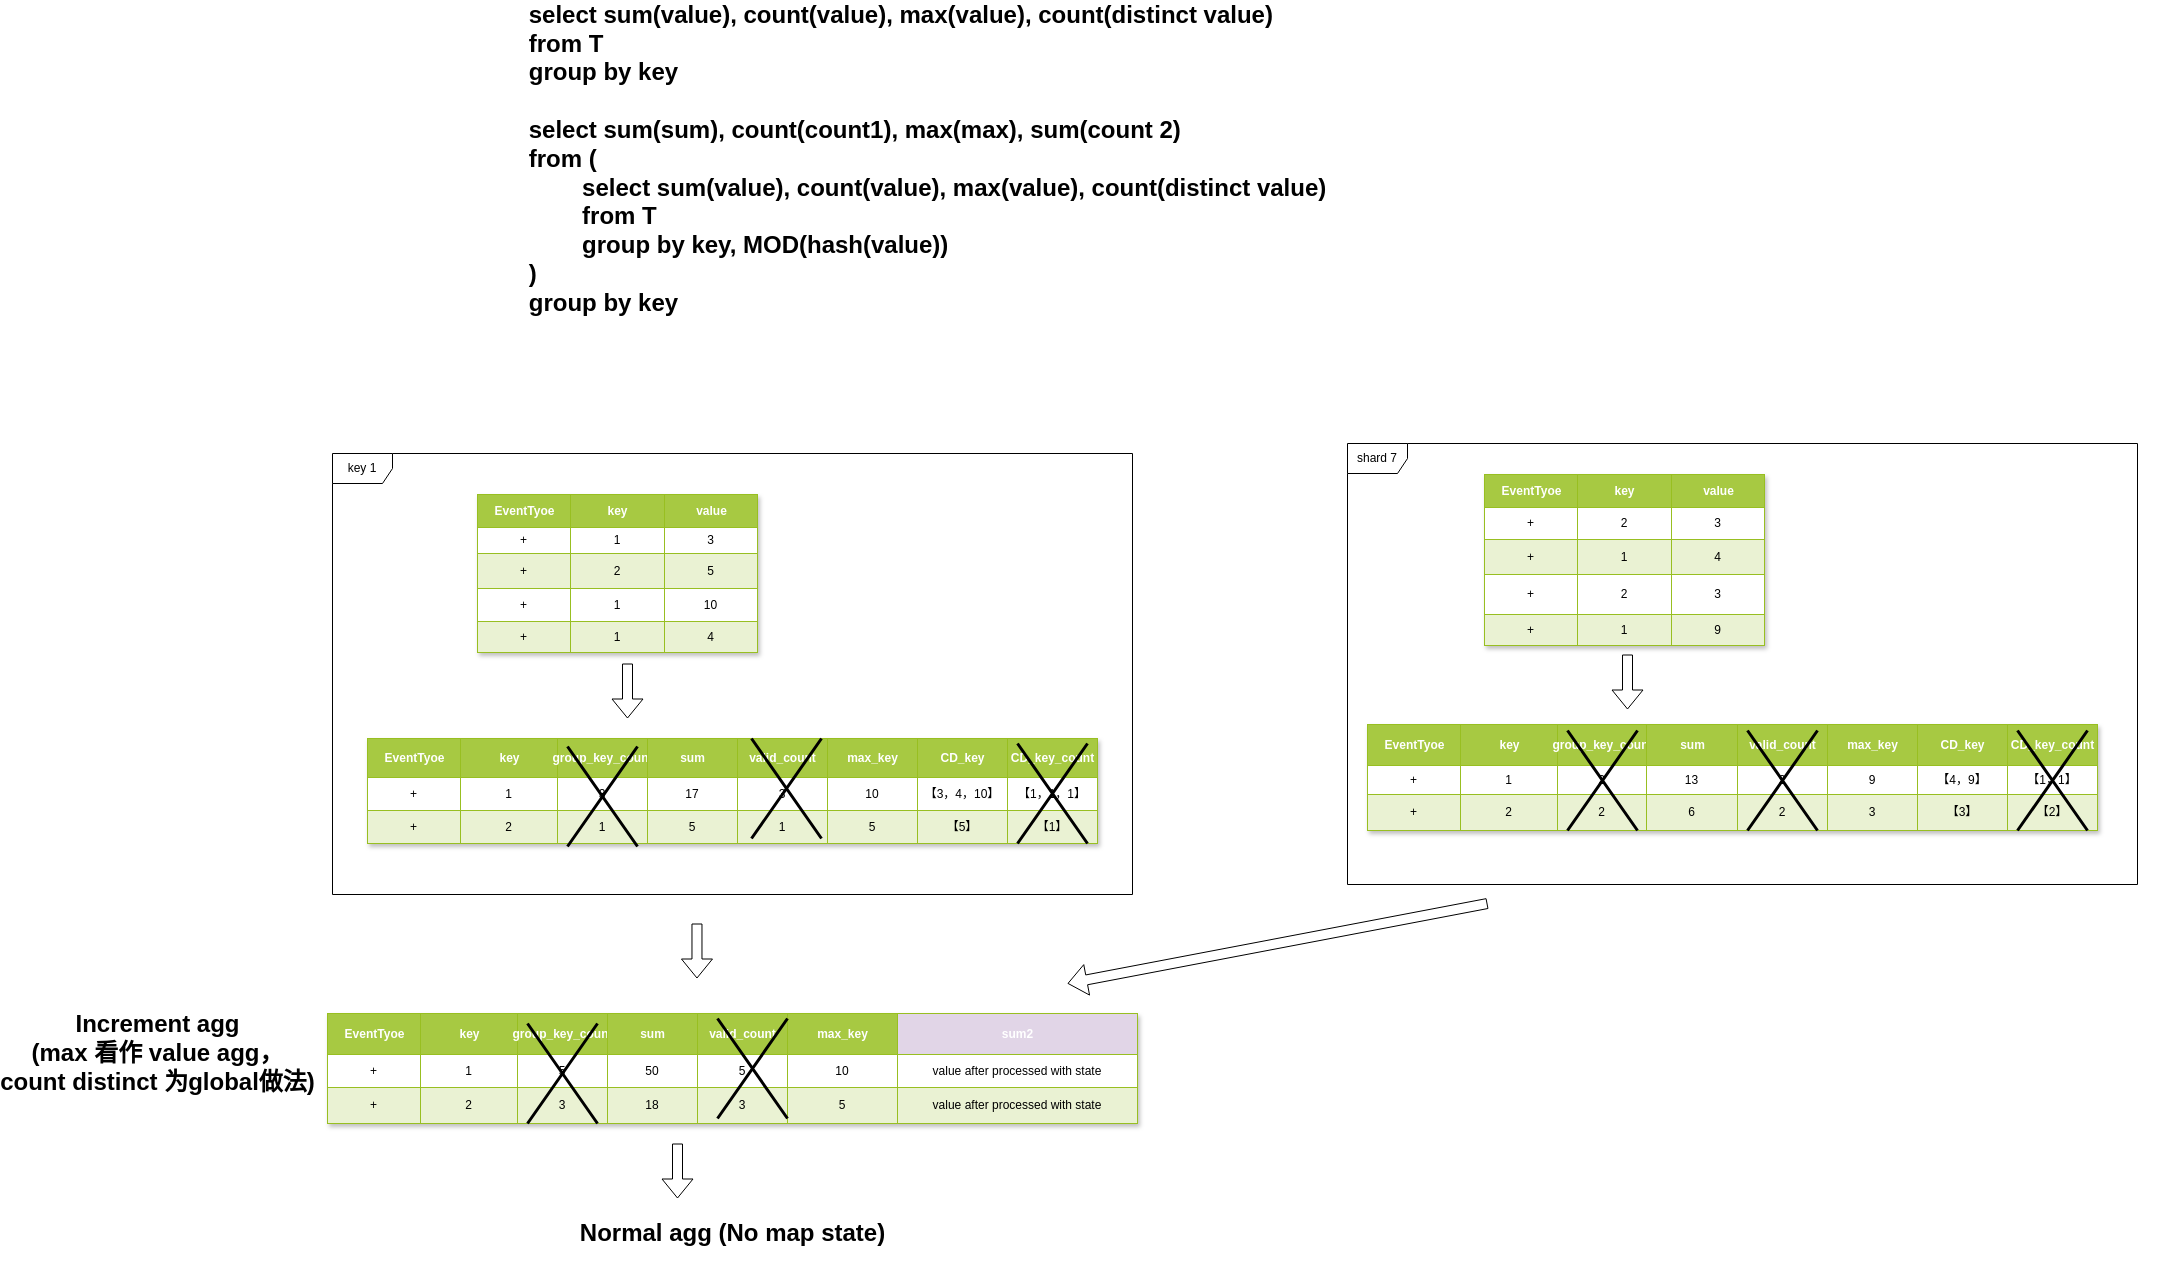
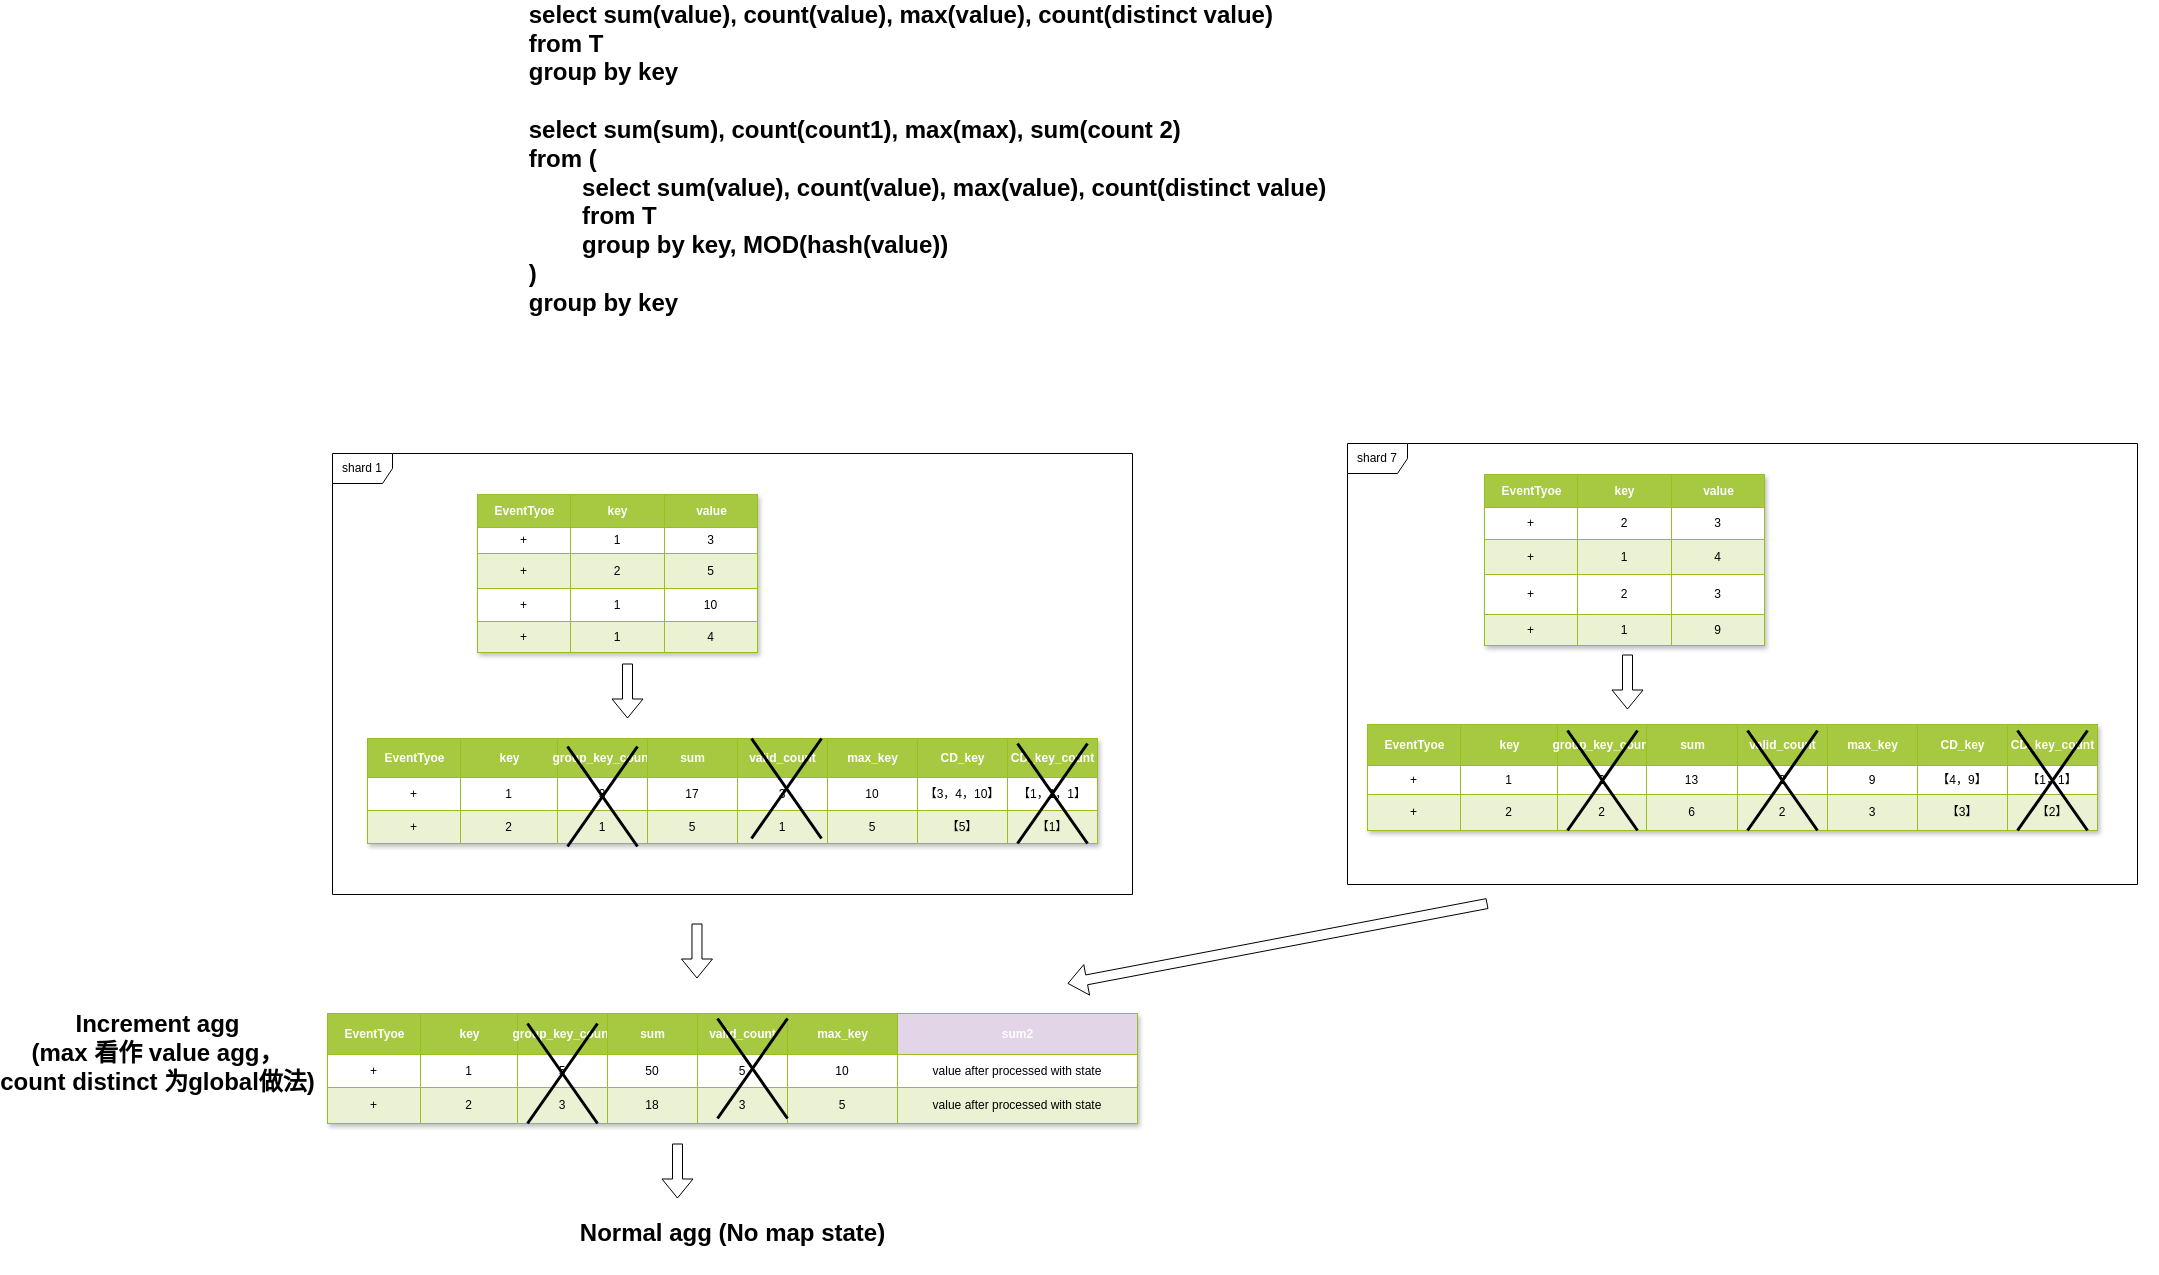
(363, 469) -> (363, 469)
